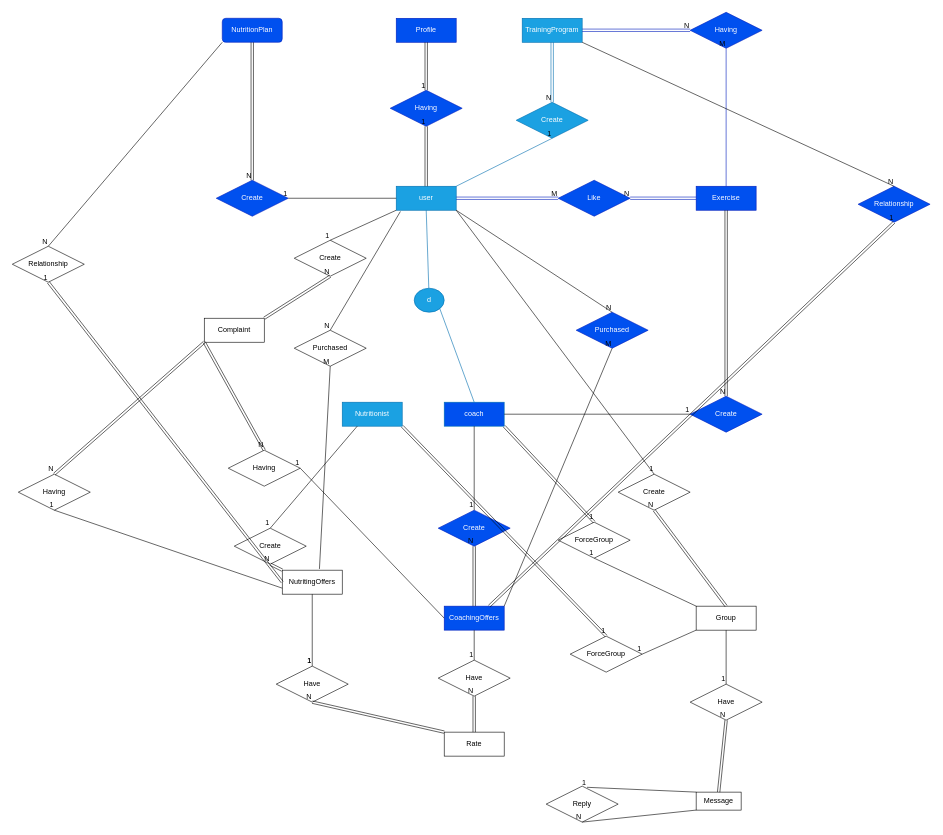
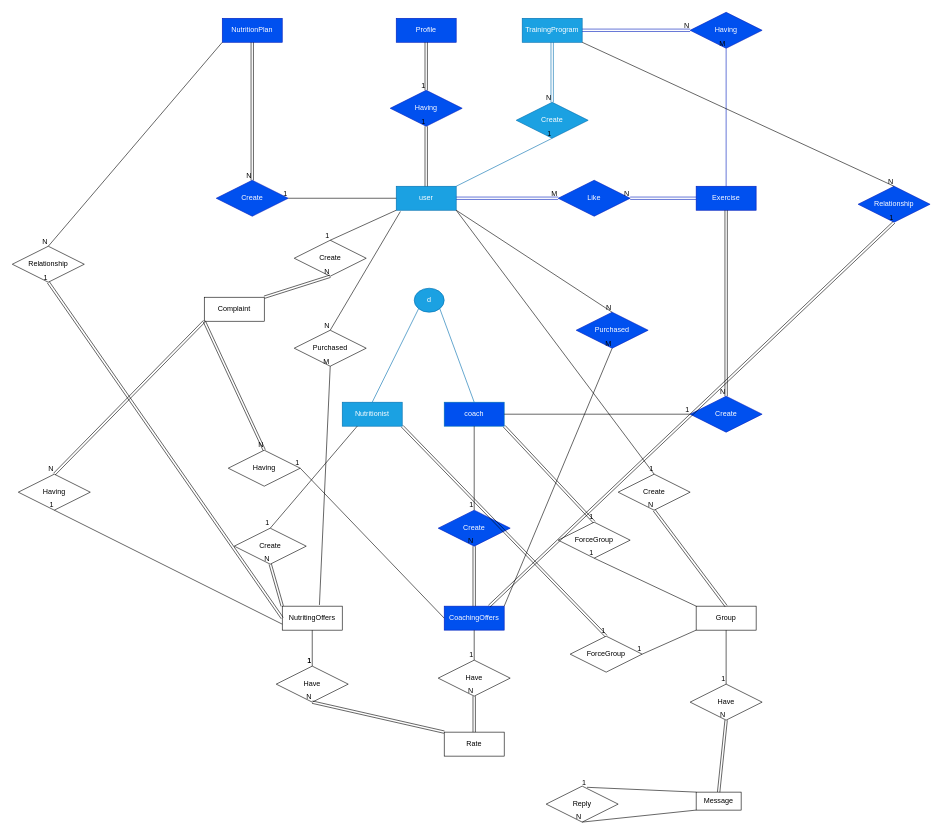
(252, 30) -> (252, 30)
(428, 249) -> none
(234, 330) -> (234, 309)
none -> (395, 356)
(312, 582) -> (312, 618)
